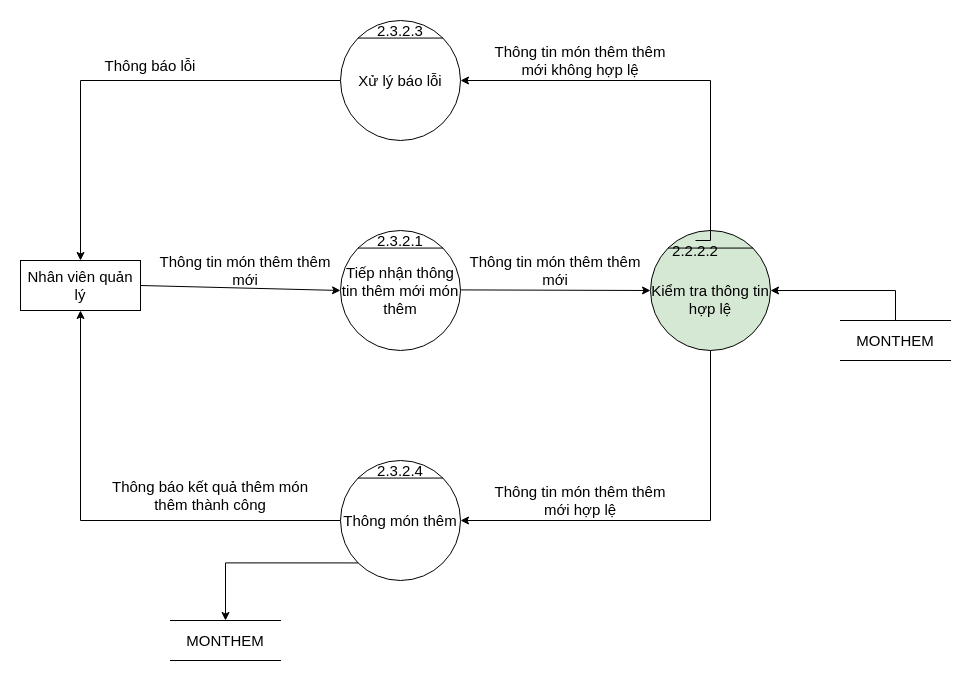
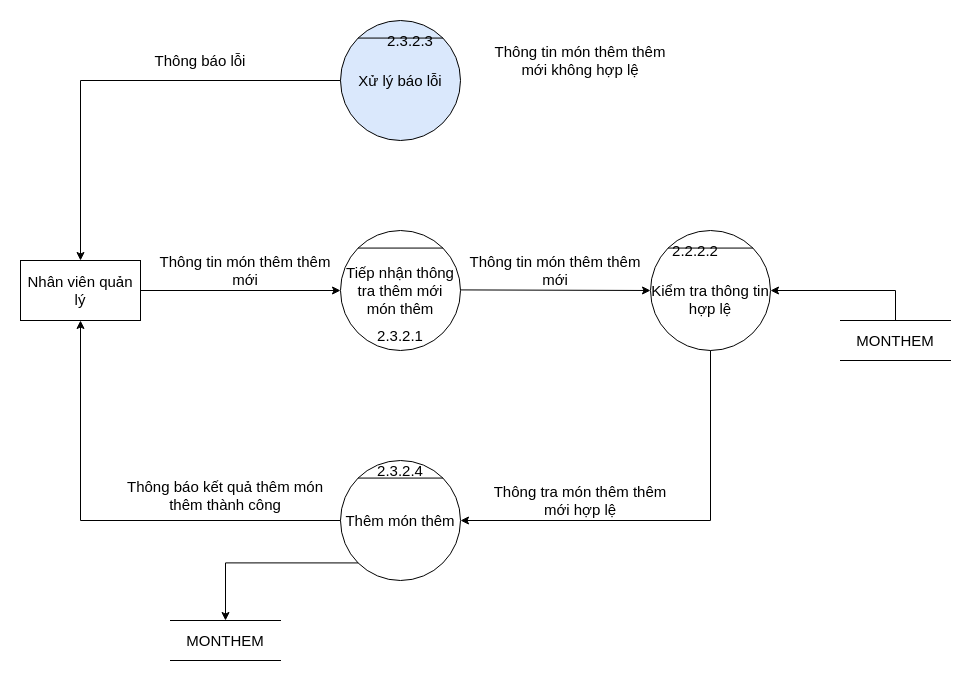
(401, 31) -> (411, 41)
(151, 66) -> (201, 61)
(401, 81) -> (401, 81)
(676, 81) -> none
(401, 241) -> (401, 336)
(81, 286) -> (81, 291)
(401, 291) -> (401, 291)
(711, 291) -> (711, 291)
(211, 496) -> (226, 496)
(581, 501) -> (581, 501)
(401, 521) -> (401, 521)
